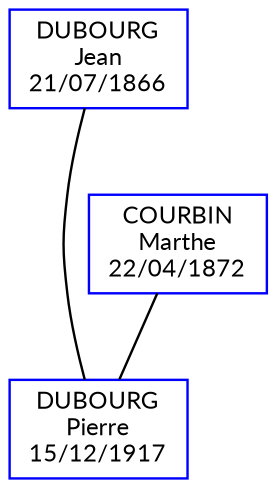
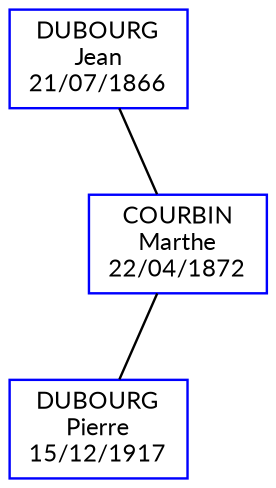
(64, 244) -> (138, 151)
